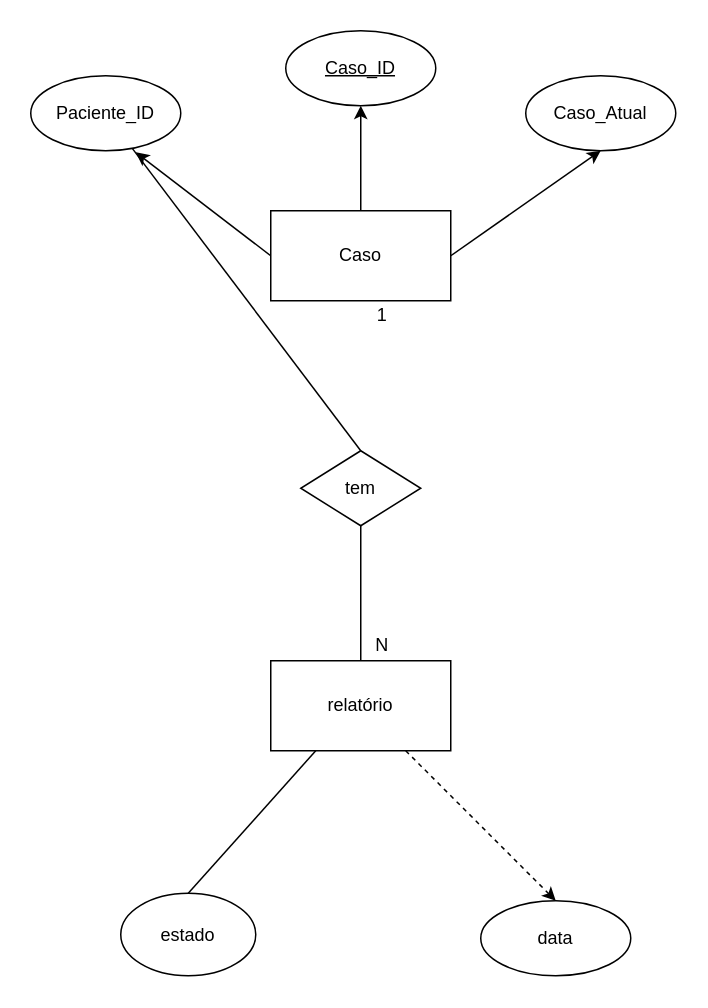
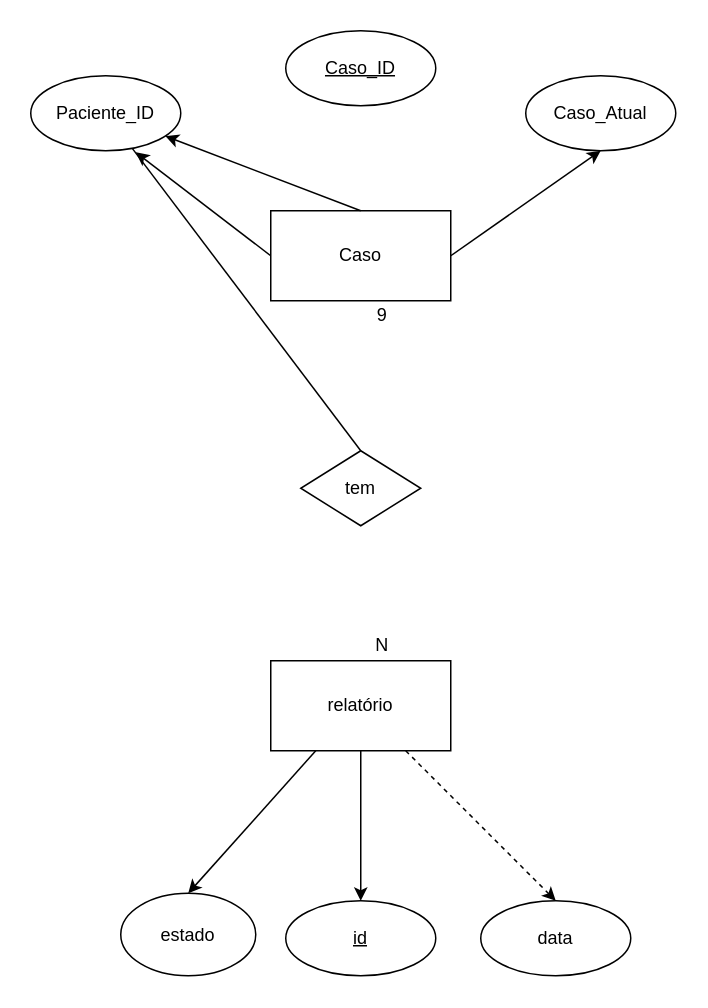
(361, 164) -> (268, 175)
(383, 316) -> (383, 316)
(361, 594) -> none
none -> (361, 821)
(193, 888) -> (196, 885)
none -> (361, 938)
